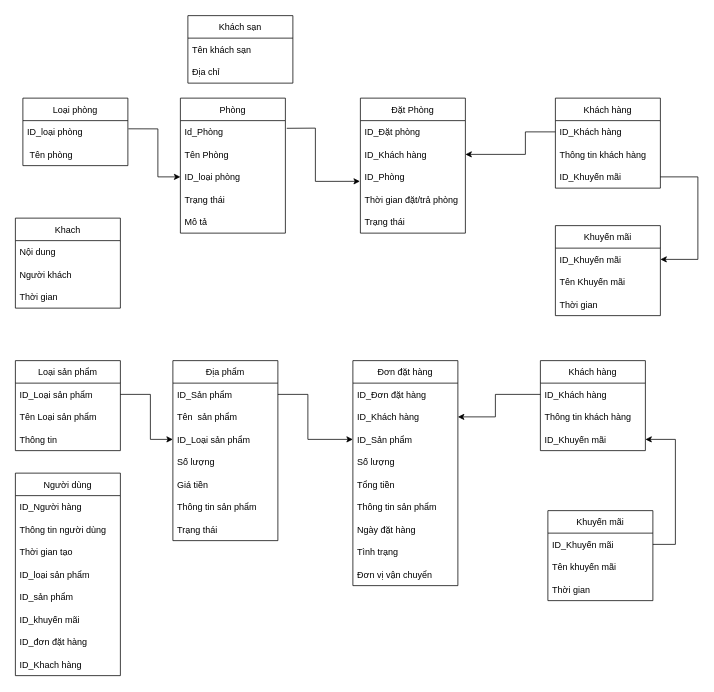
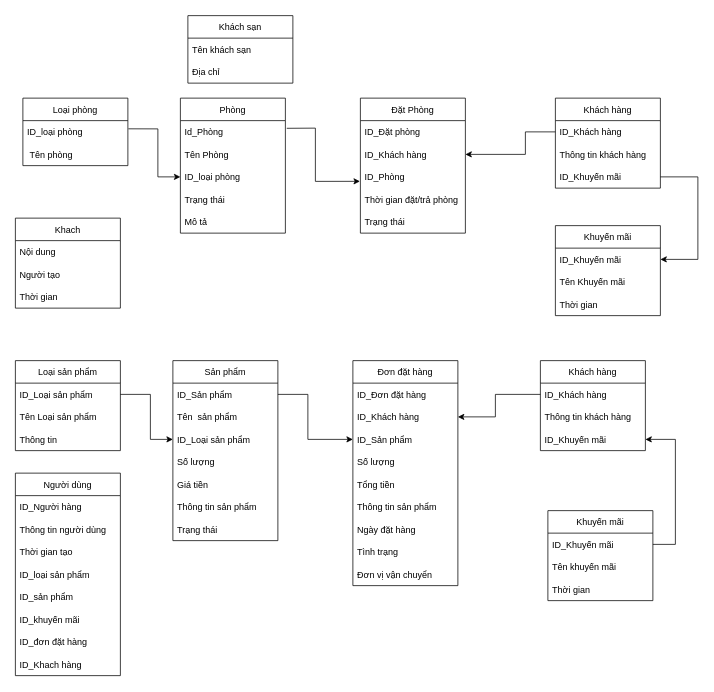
(45, 275) -> (40, 275)
(225, 372) -> (225, 372)
